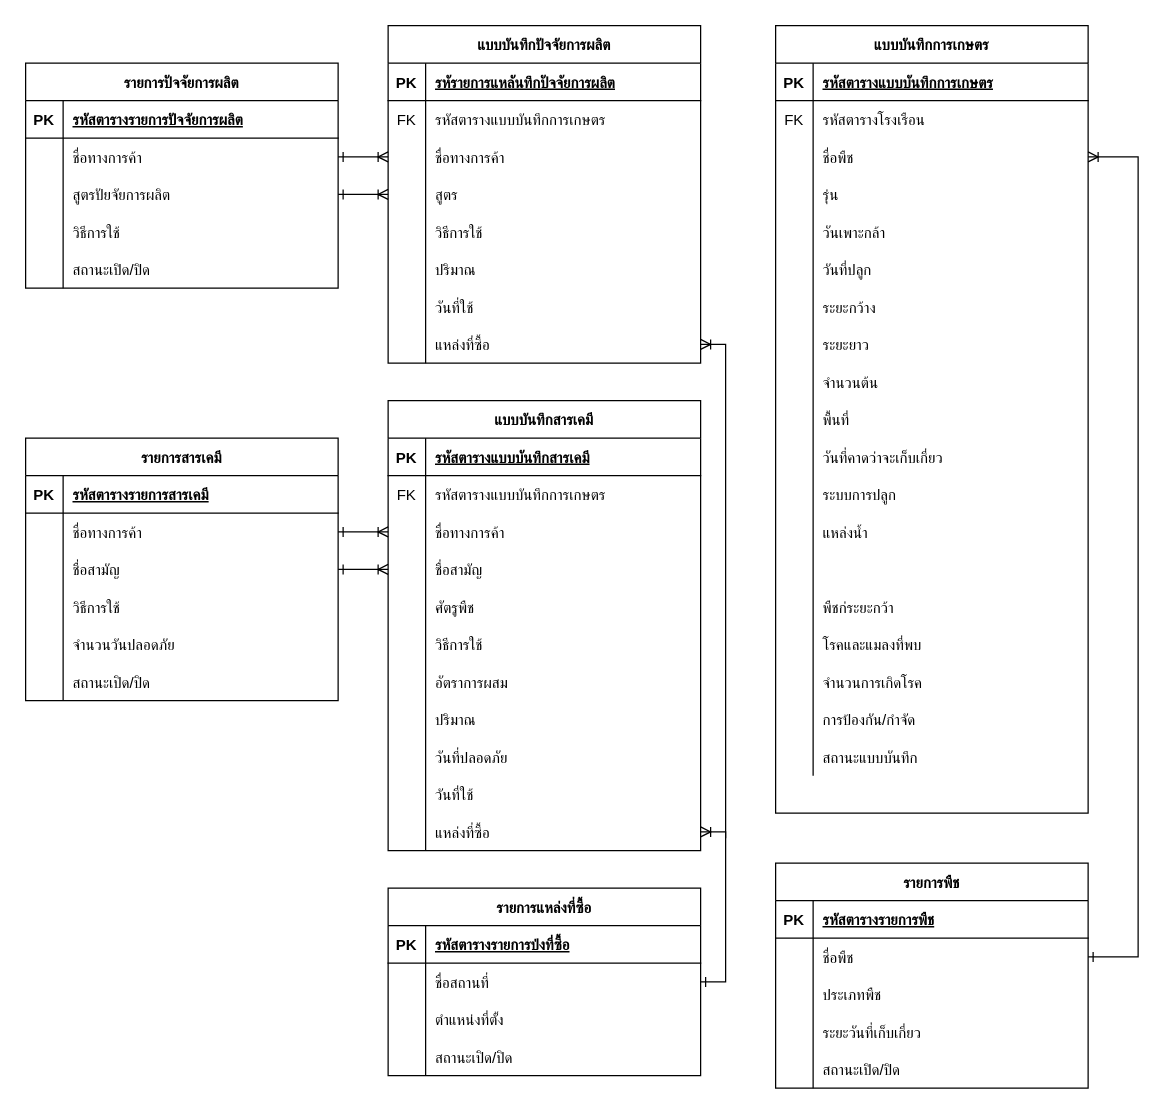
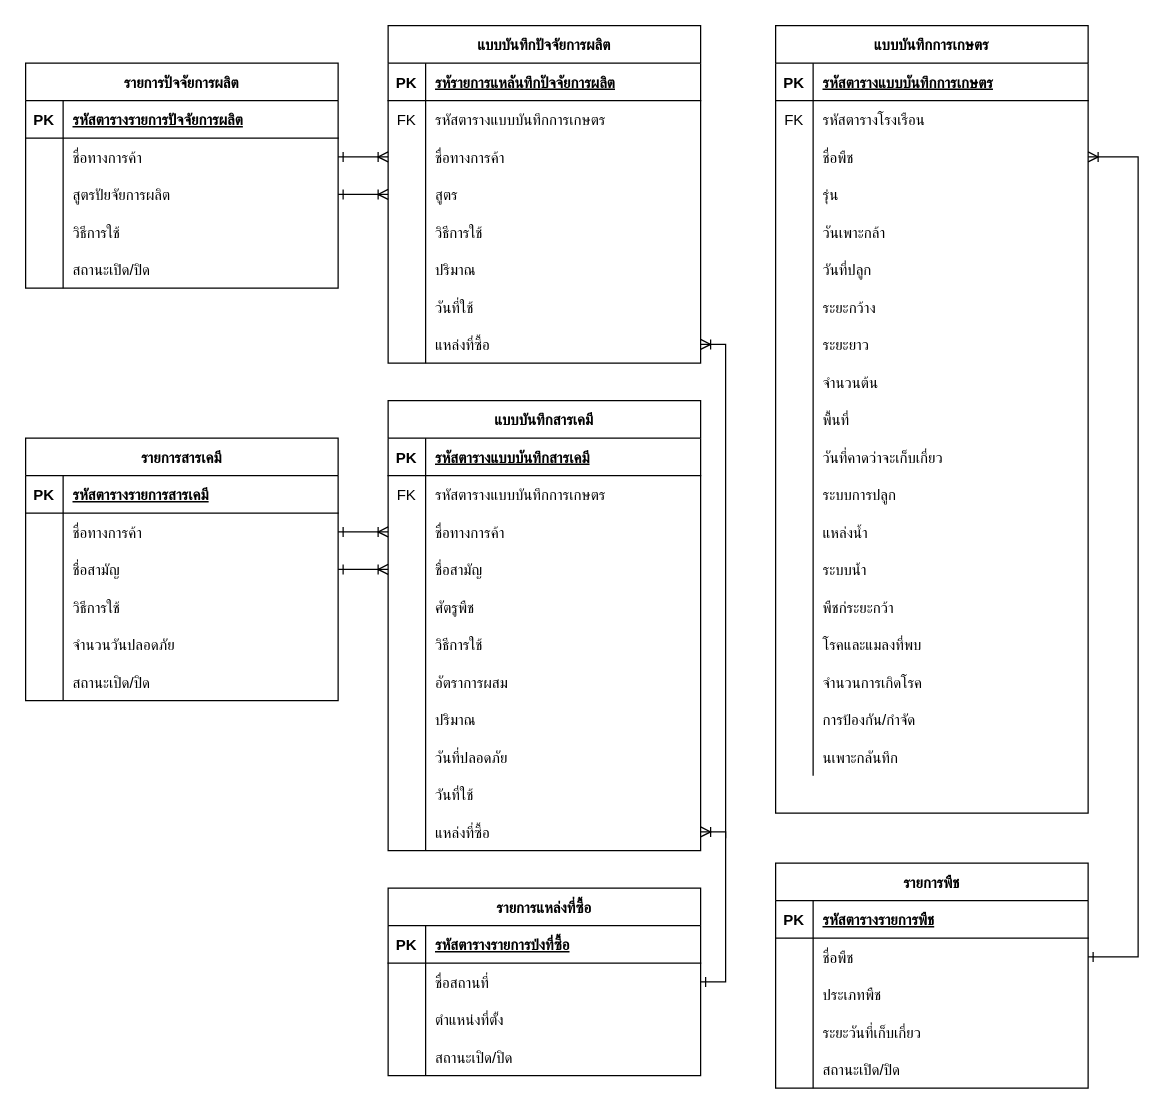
none -> (951, 569)
(881, 758) -> (873, 758)
